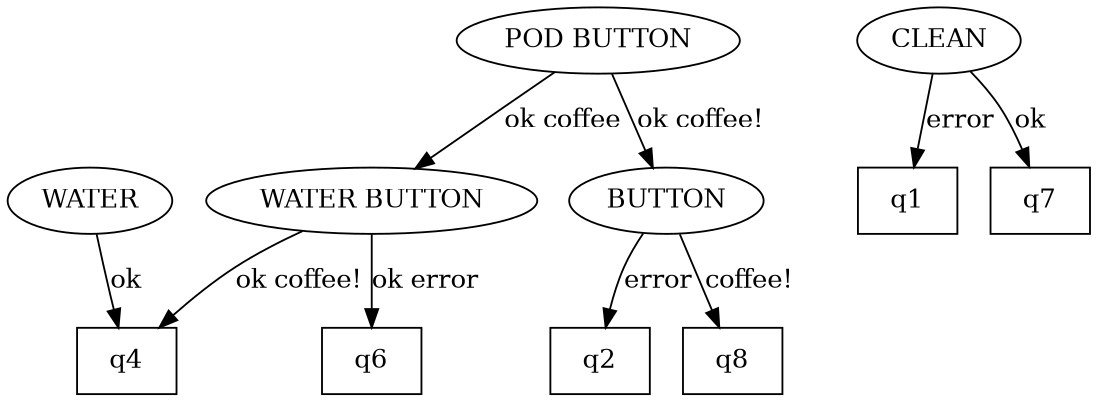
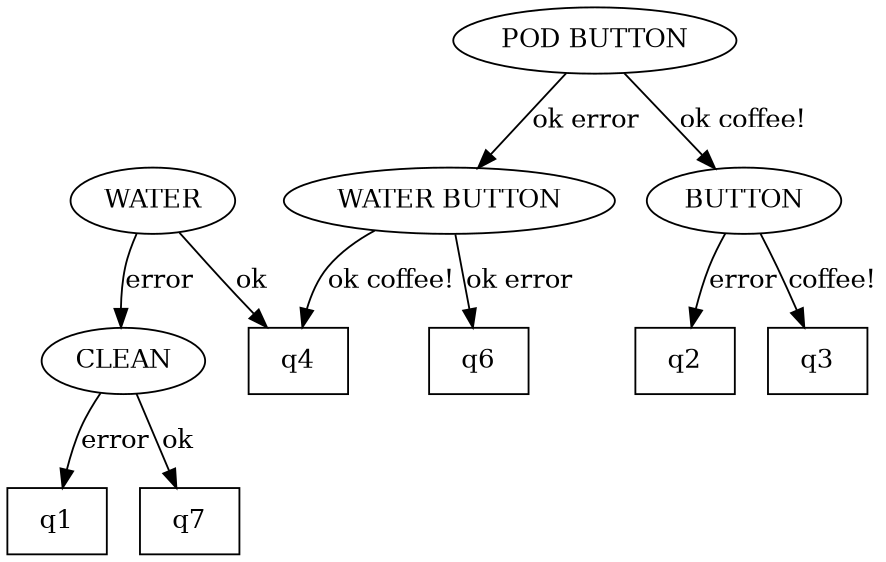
(563, 121) -> (586, 121)
none -> (125, 270)
(733, 361) -> (818, 361)
